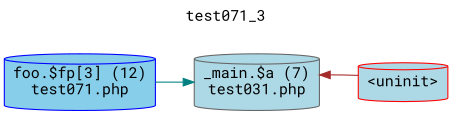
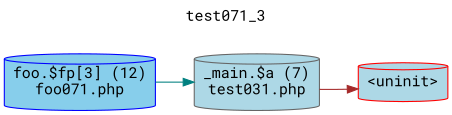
(344, 75) -> (333, 89)
(80, 82) -> (80, 82)
